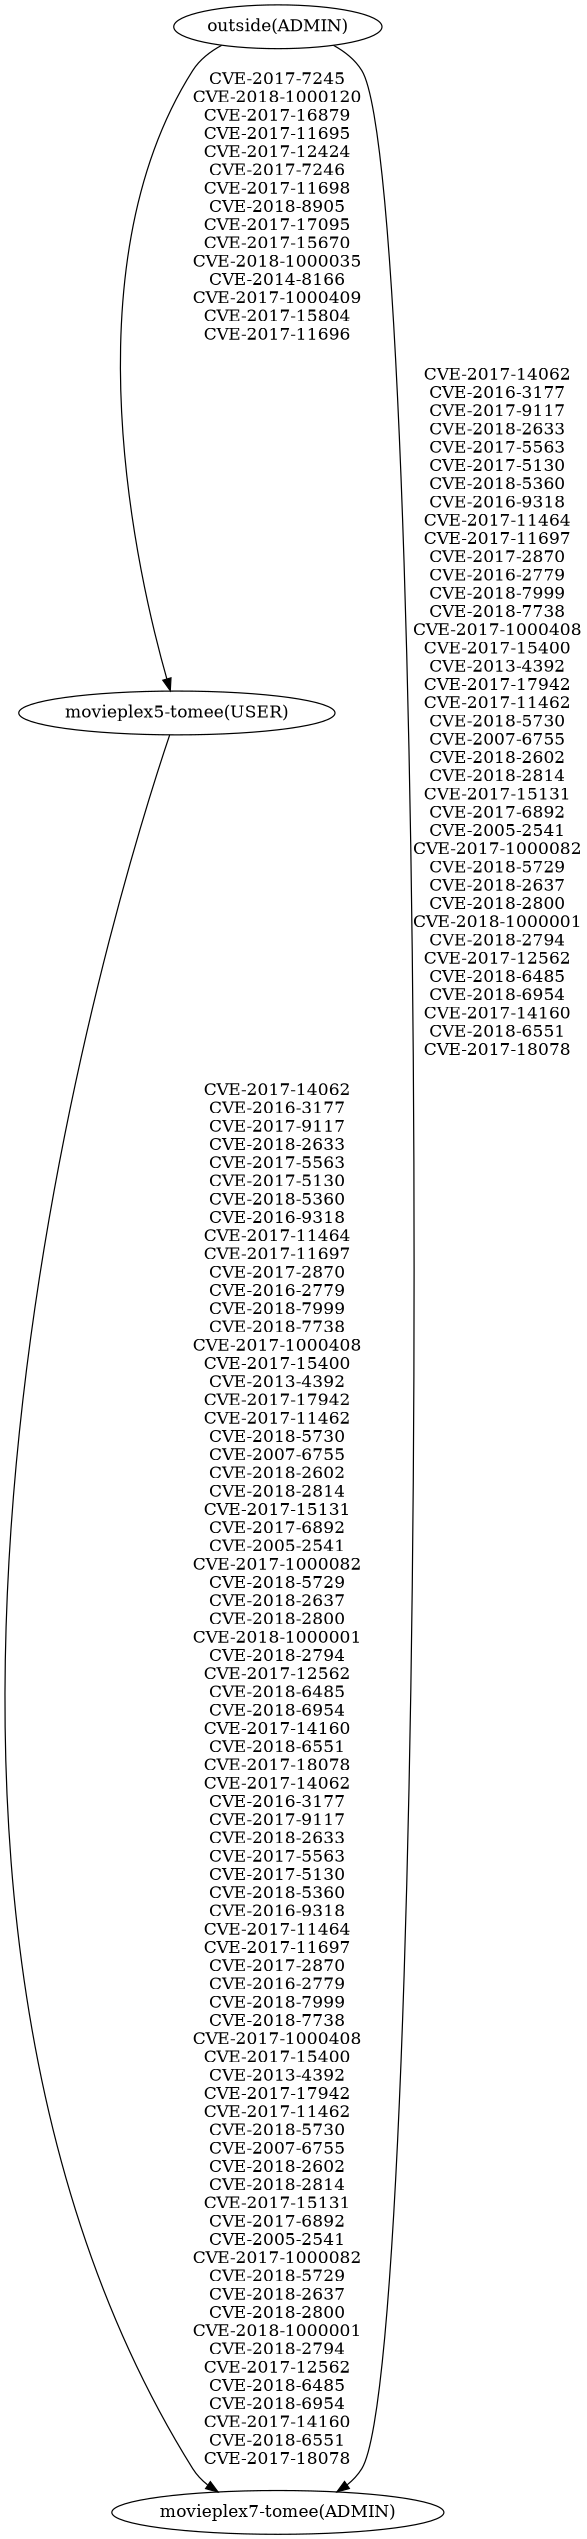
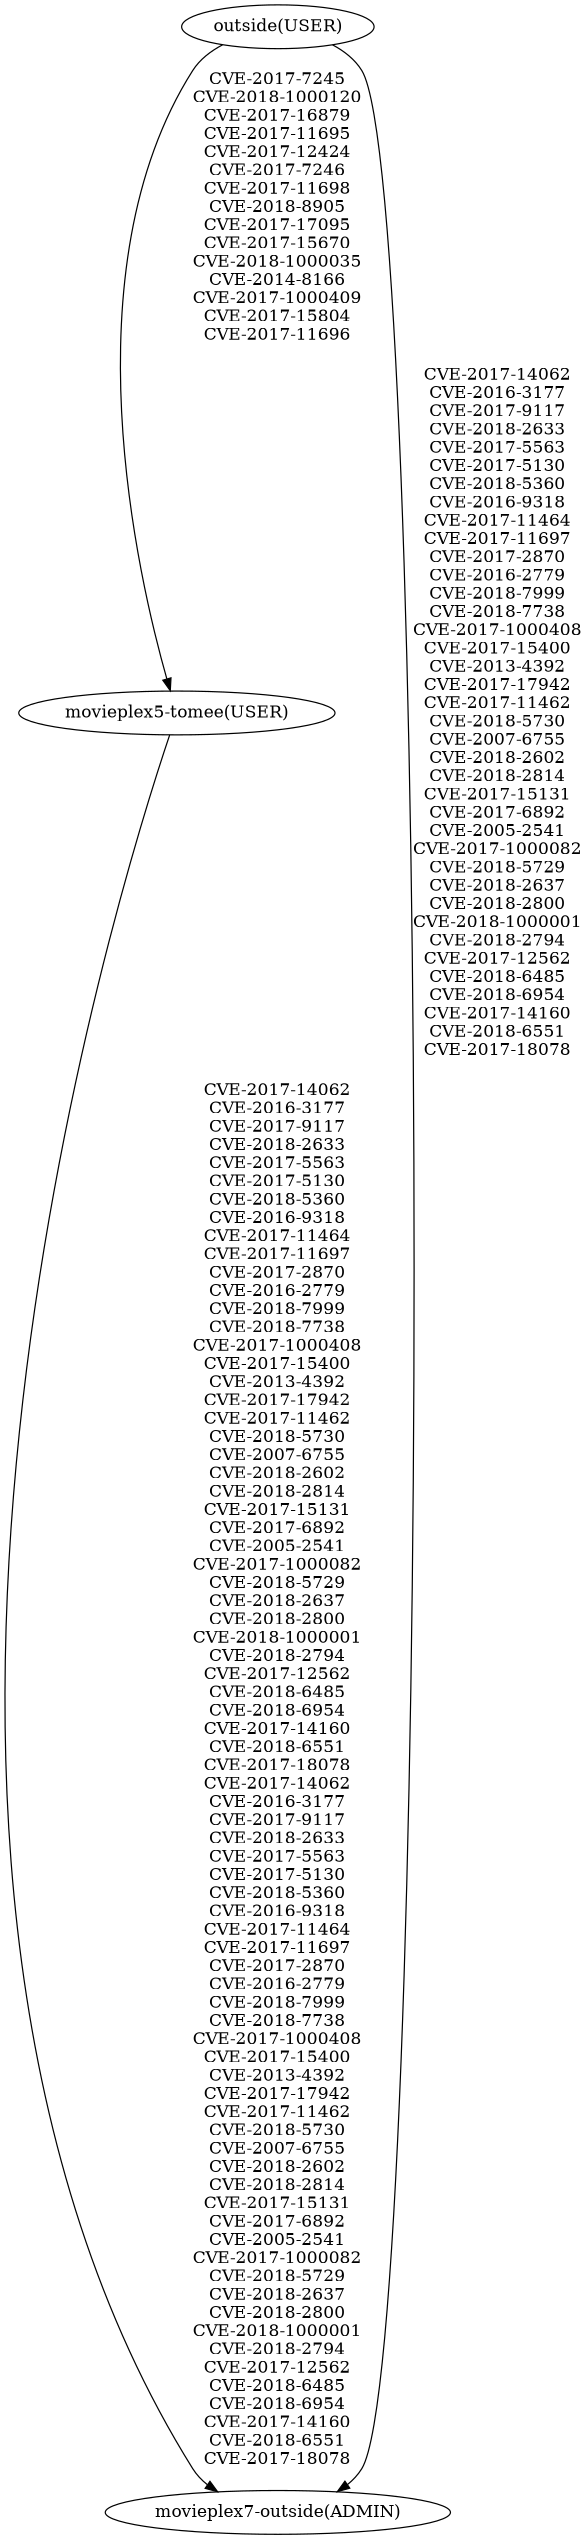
(278, 27) -> (278, 27)
(278, 2512) -> (278, 2512)
